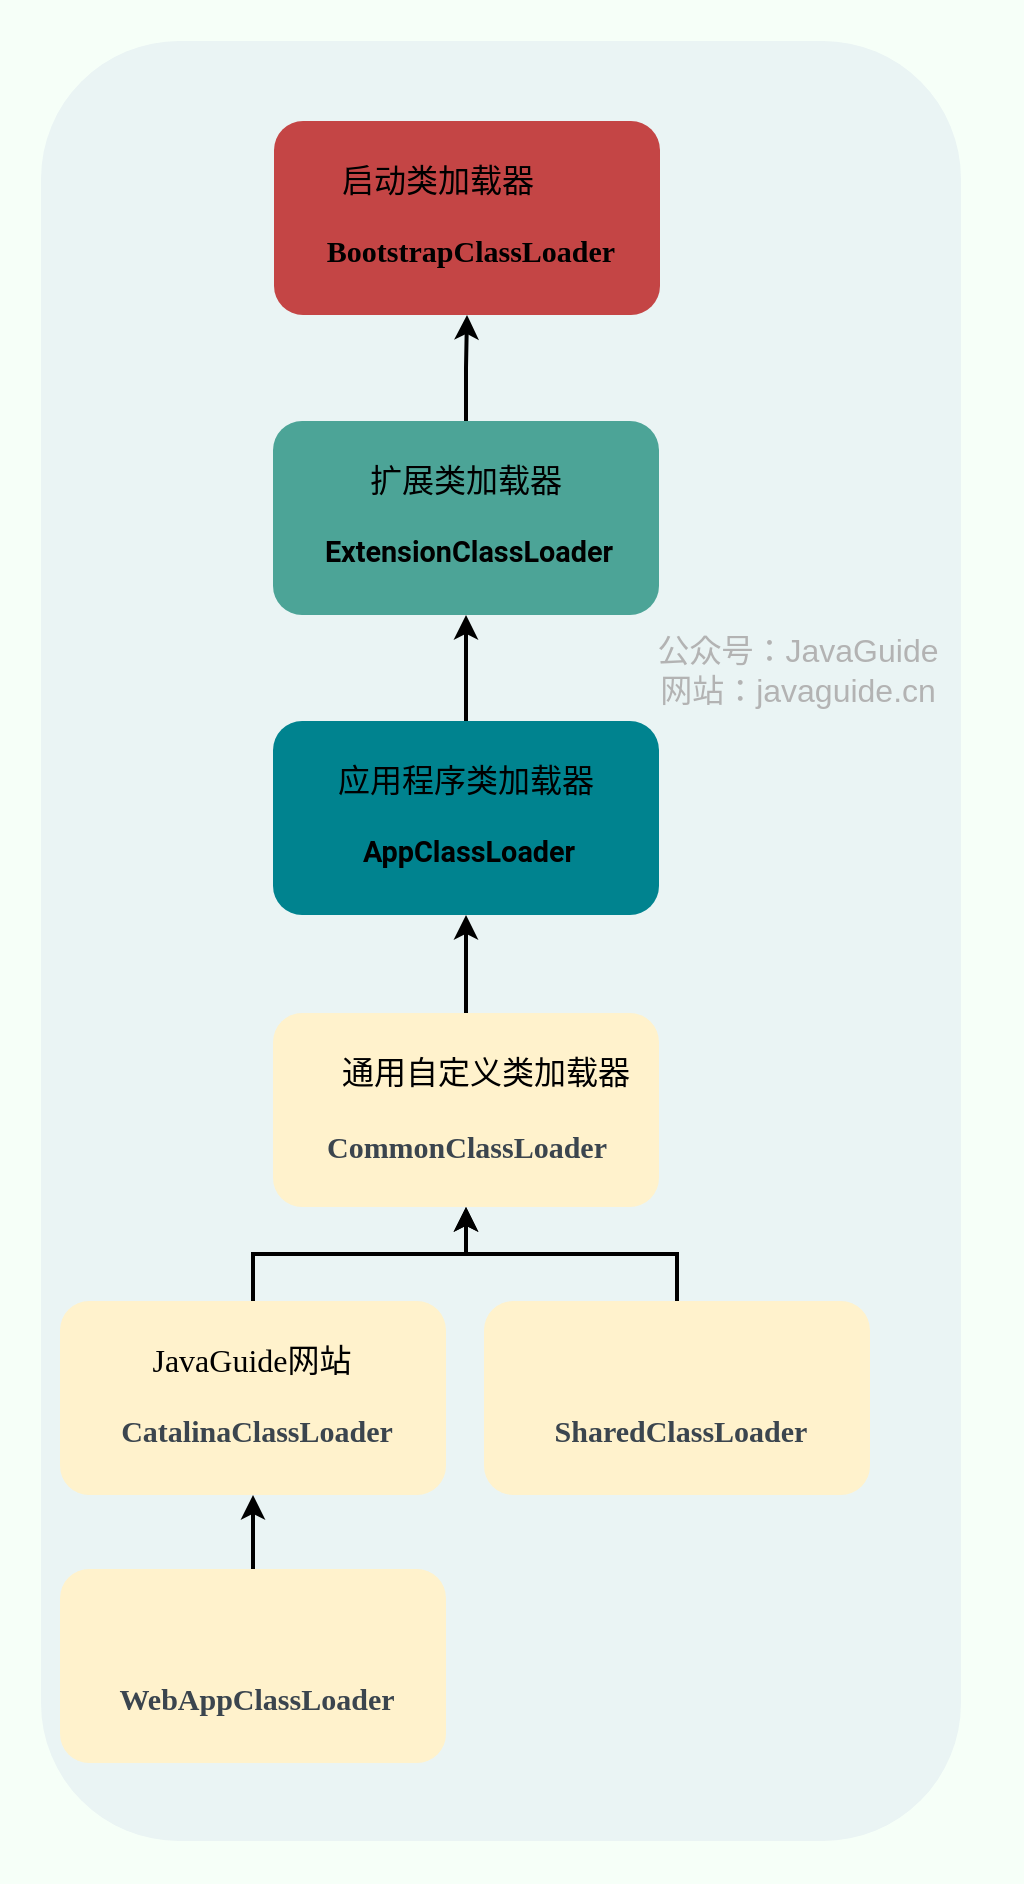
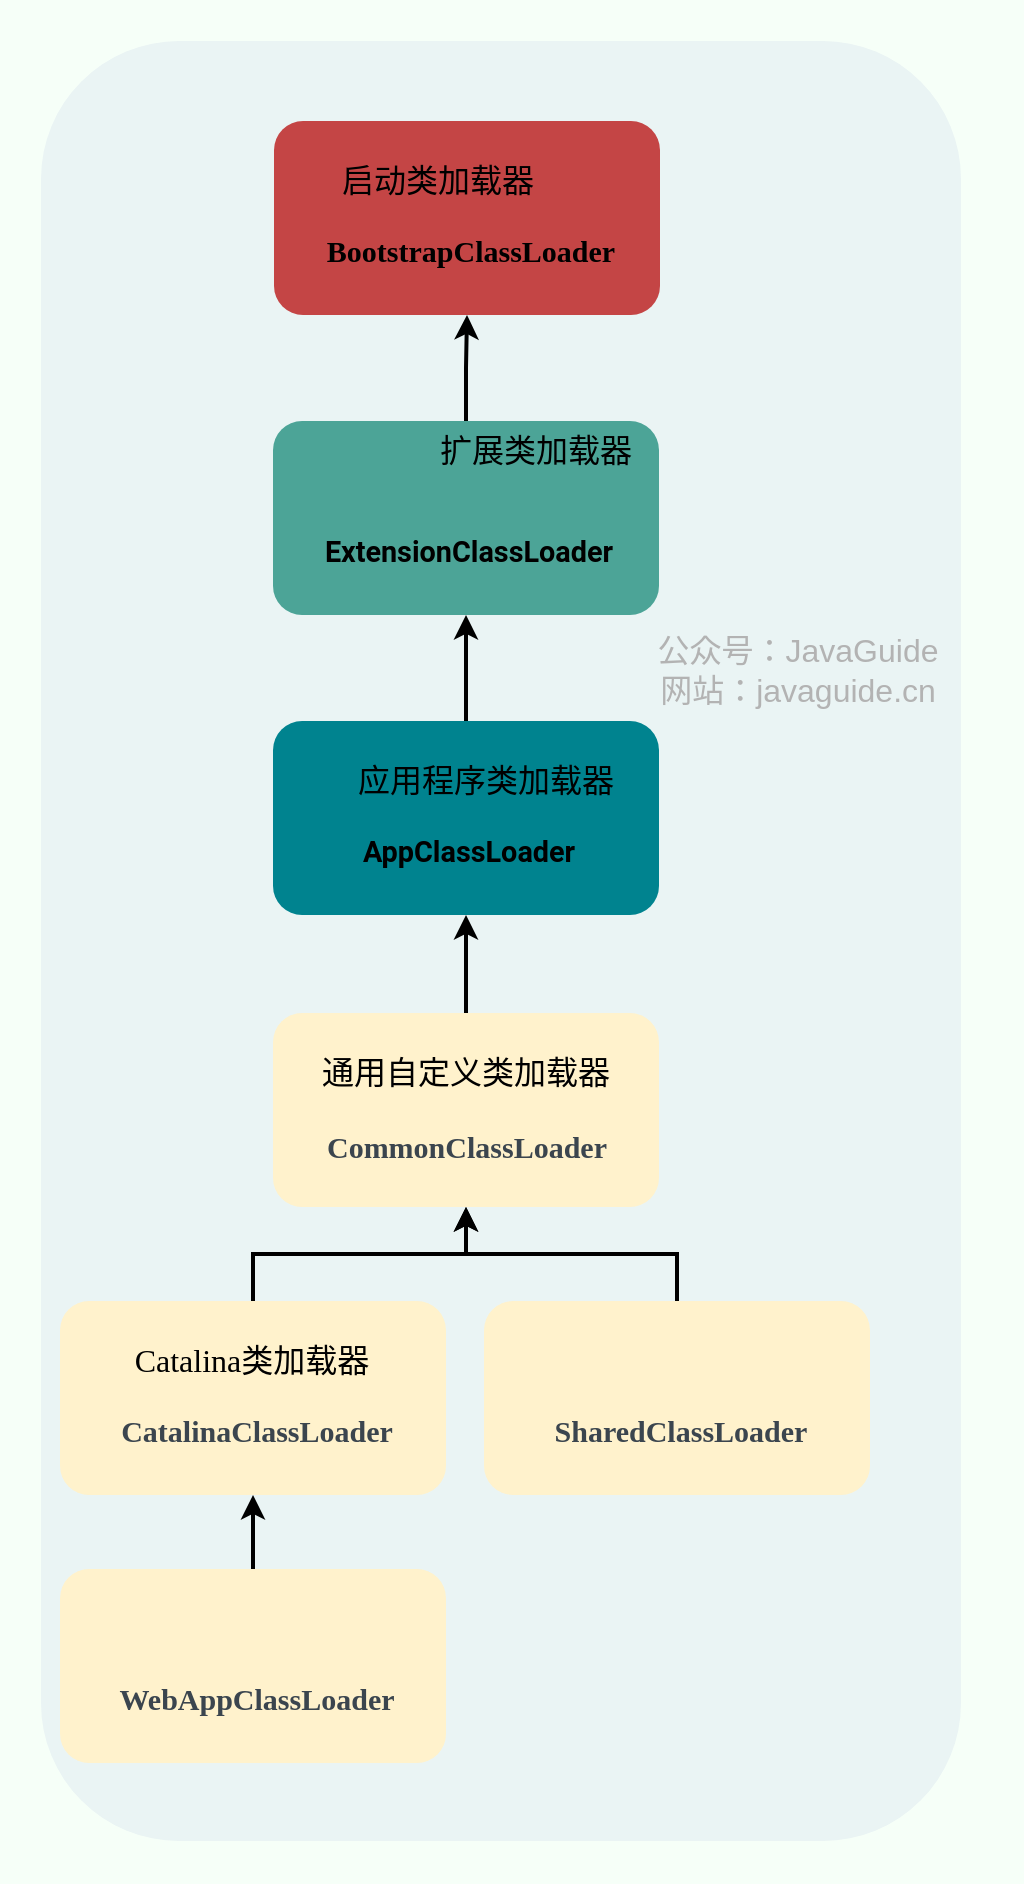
(467, 481) -> (537, 451)
(466, 781) -> (486, 781)
(486, 1073) -> (466, 1073)
(253, 1361) -> (253, 1361)
